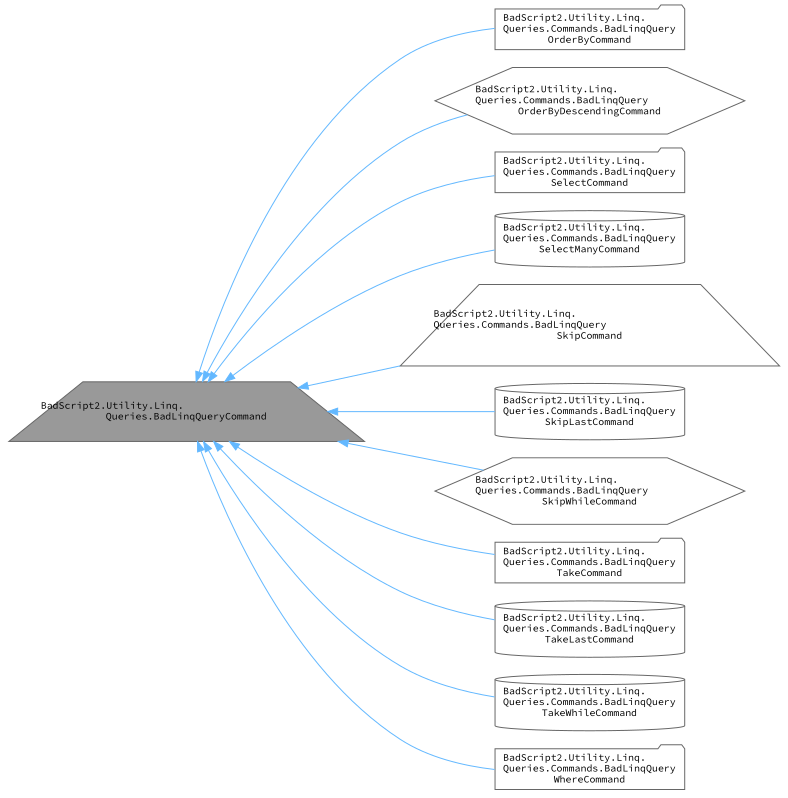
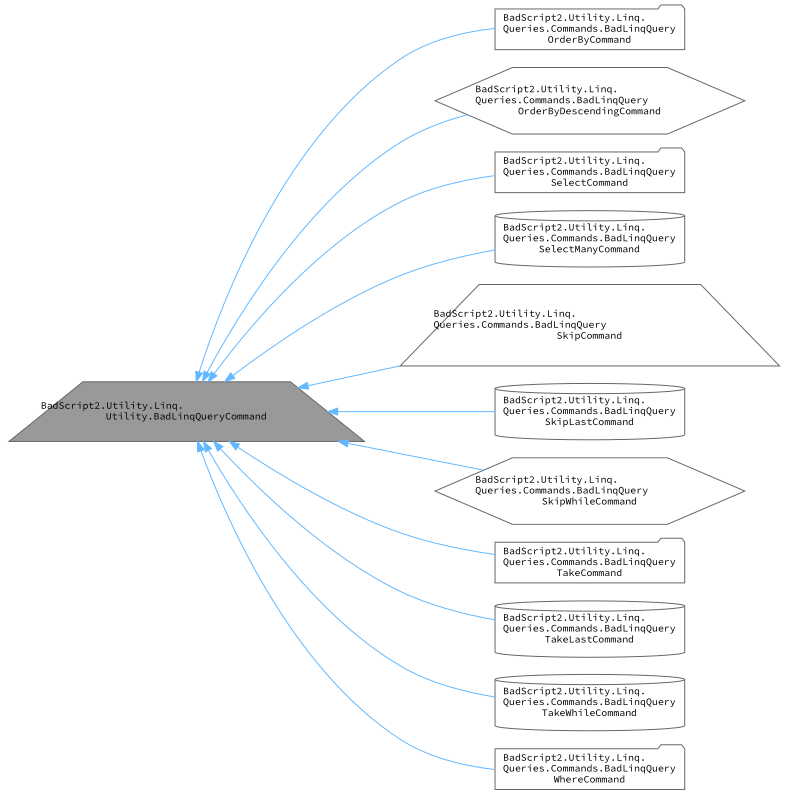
(187, 412) -> (187, 412)
